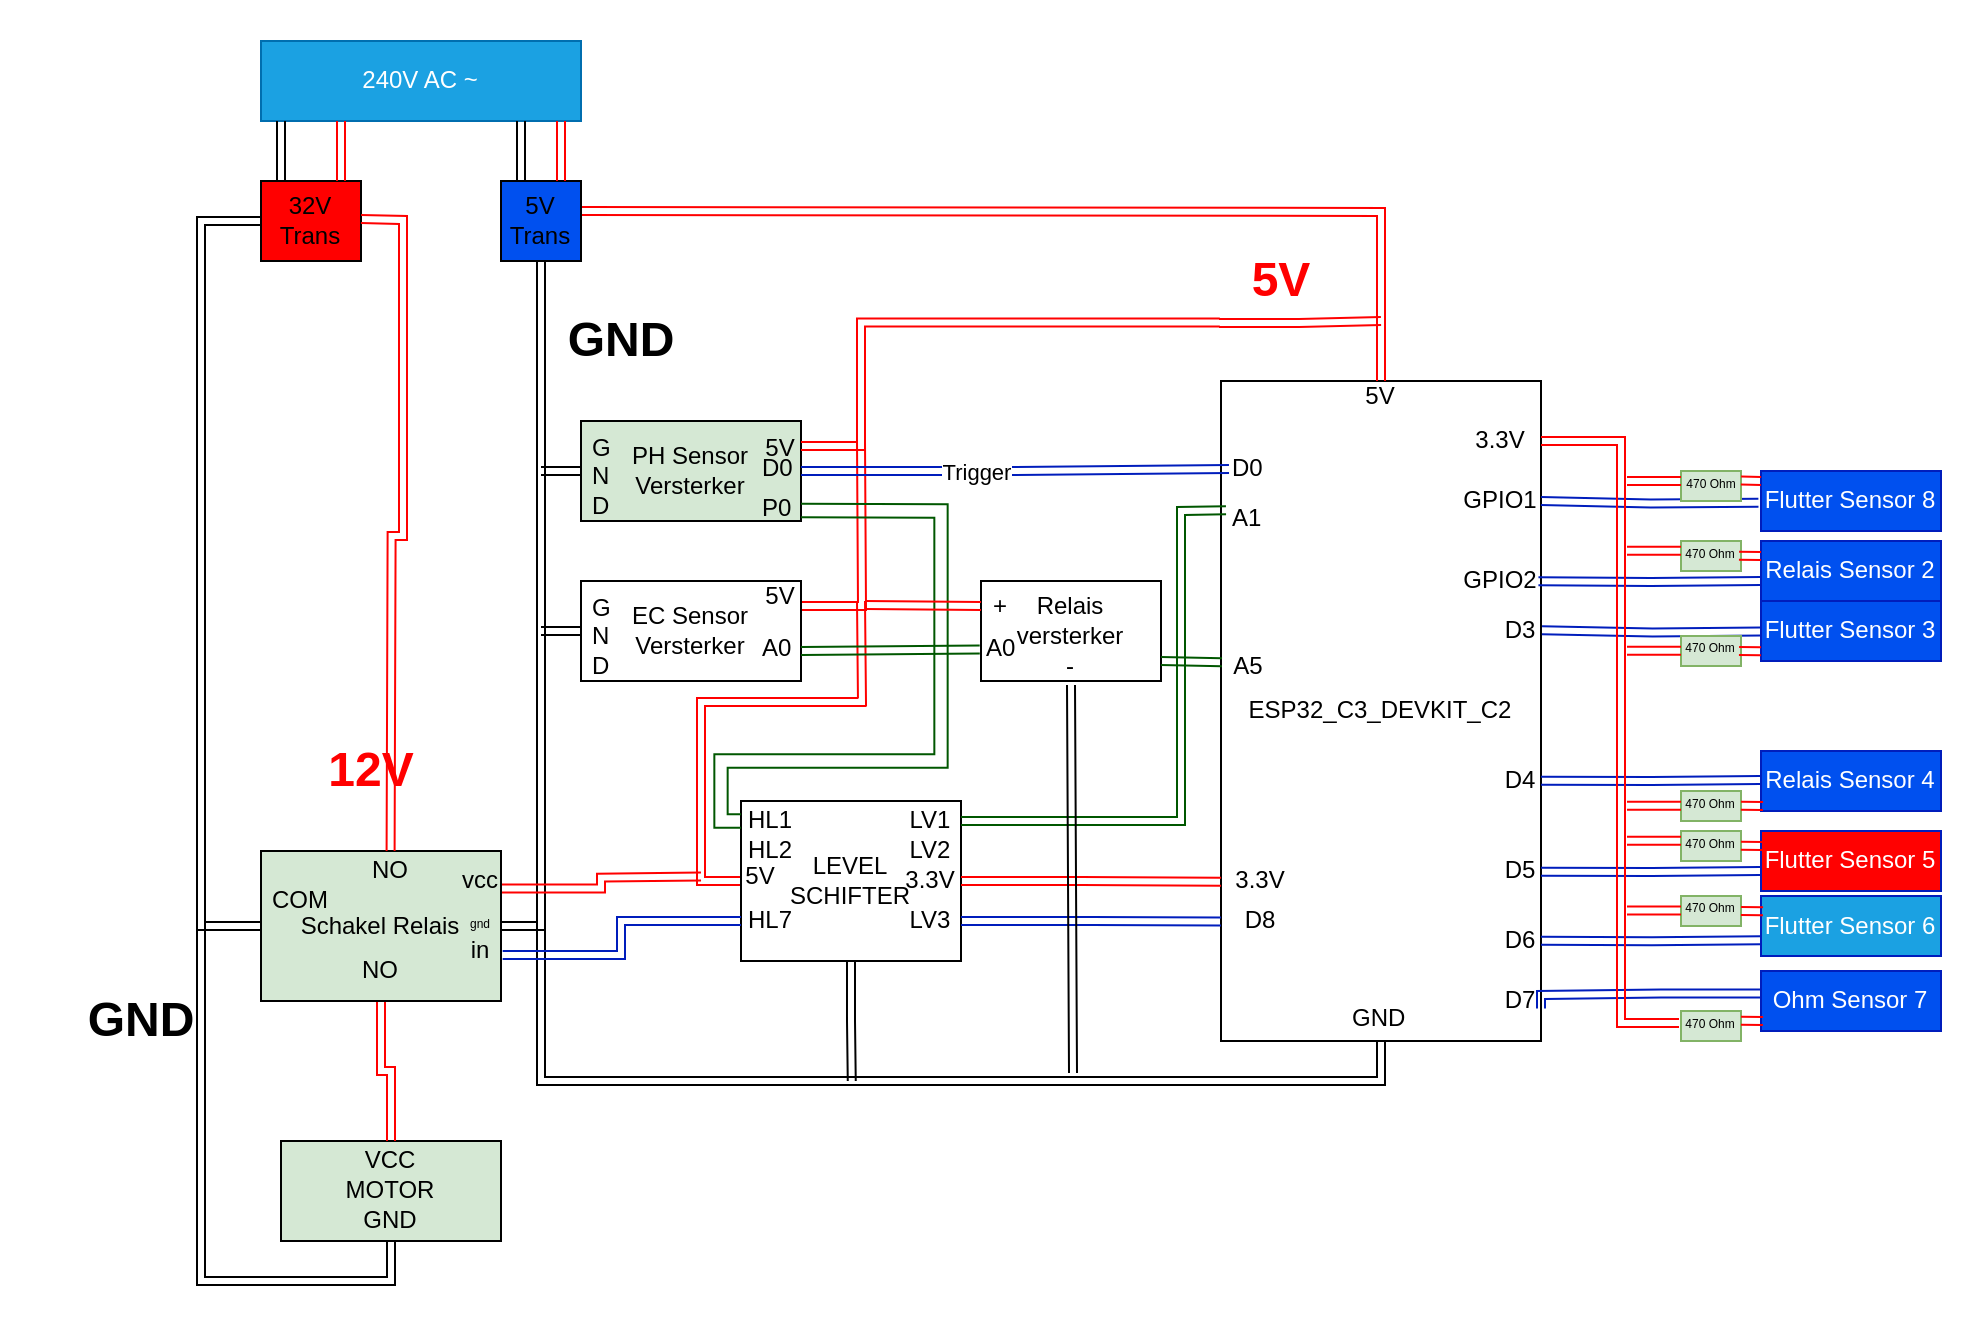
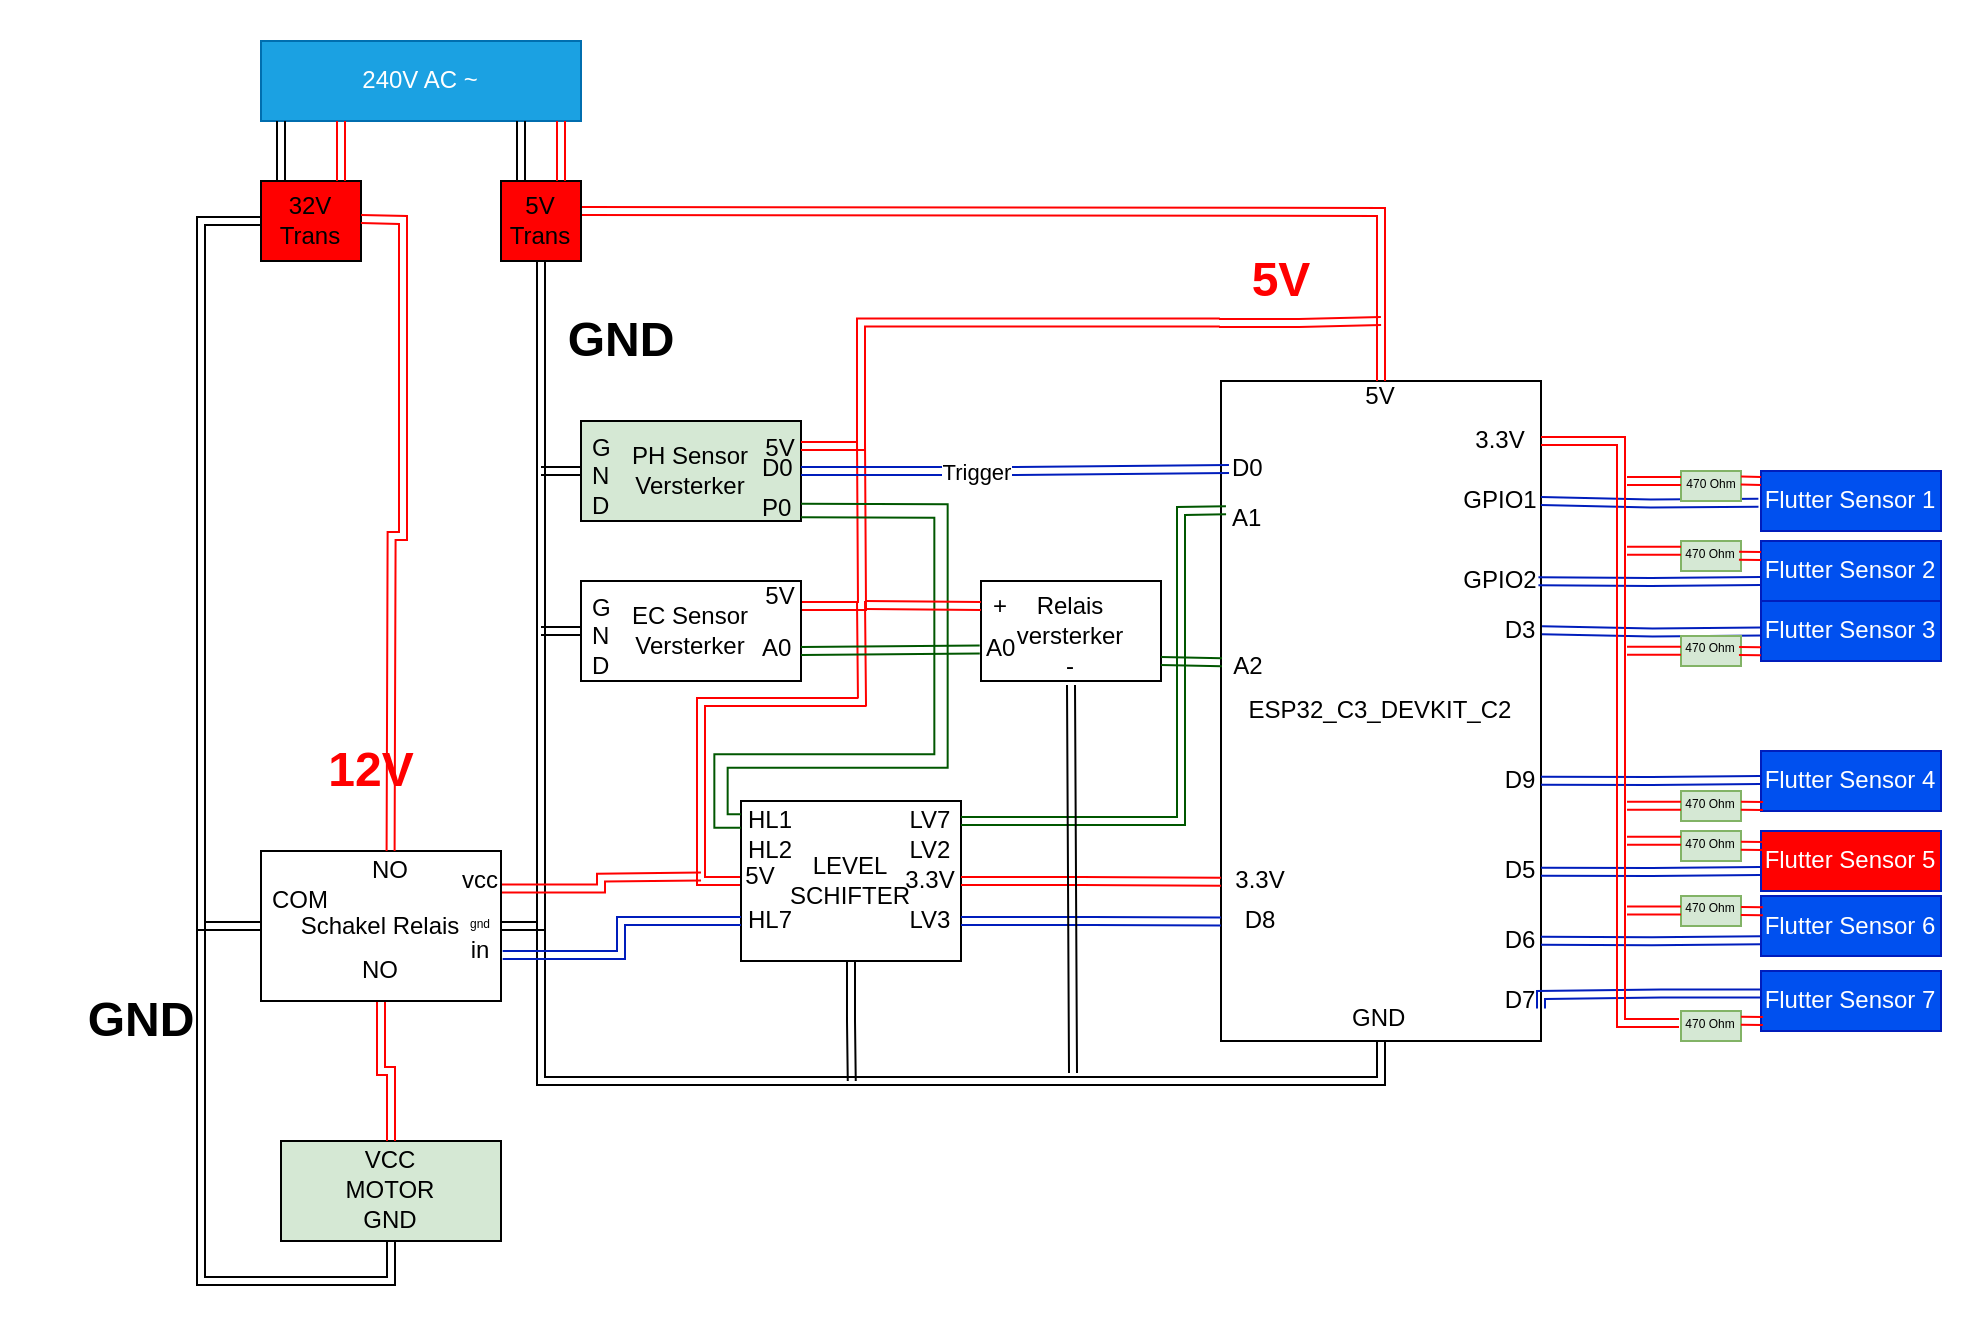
(541, 221) -> (541, 221)
(1851, 501) -> (1851, 501)
(1851, 571) -> (1851, 571)
(1249, 667) -> (1249, 667)
(1521, 781) -> (1521, 781)
(1851, 781) -> (1851, 781)
(931, 821) -> (931, 821)
(381, 926) -> (381, 926)
(1851, 926) -> (1851, 926)
(1851, 1001) -> (1851, 1001)
